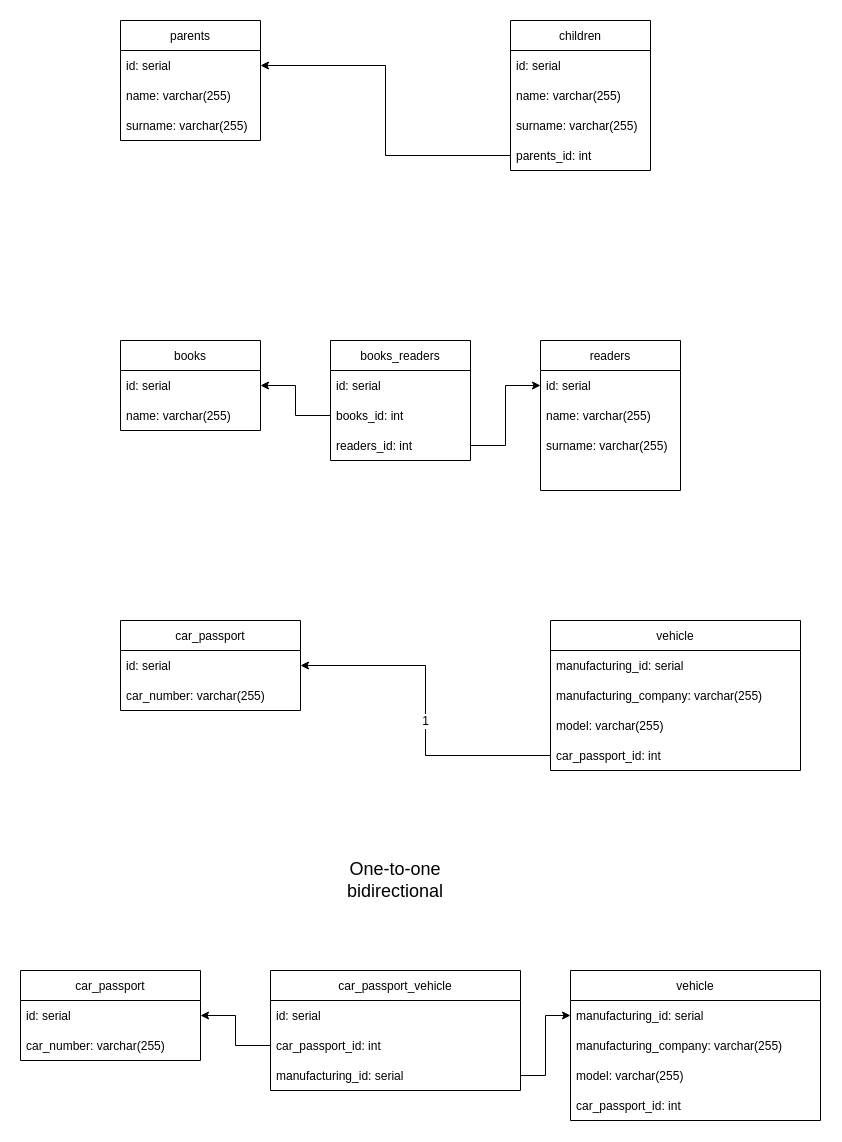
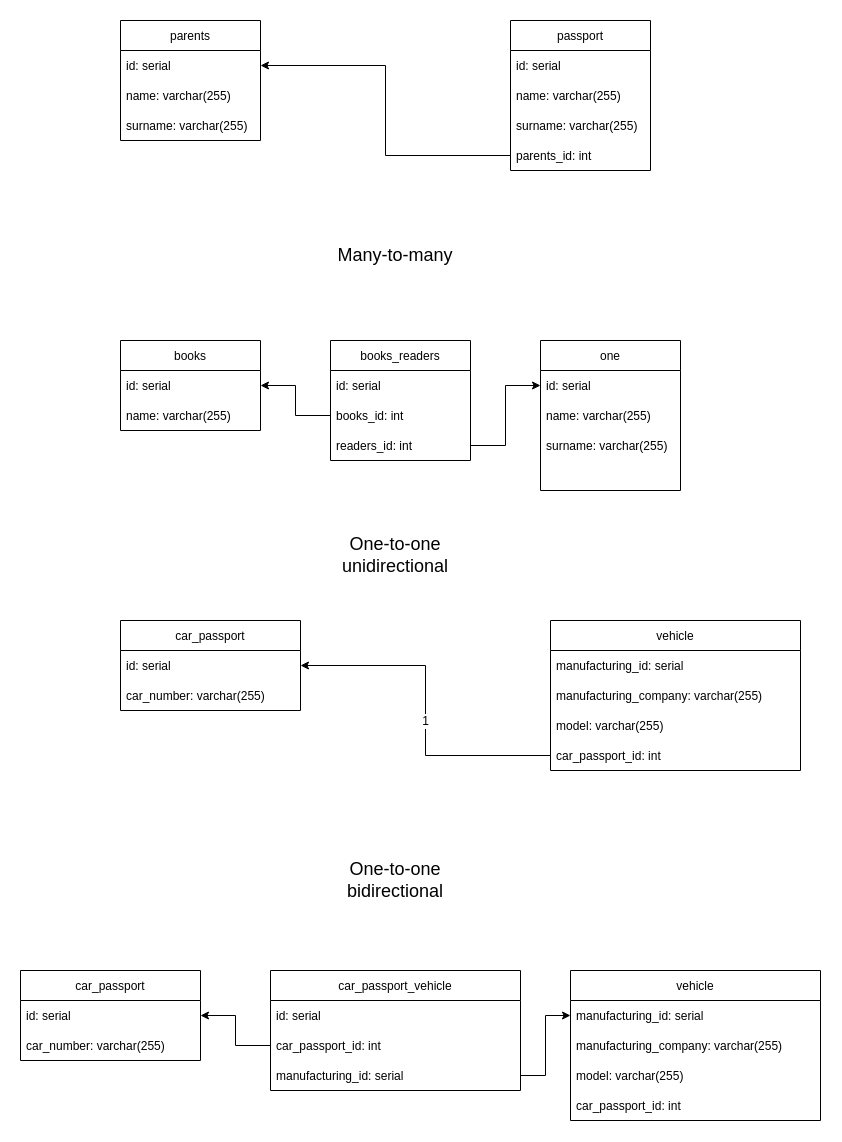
(580, 36) -> (580, 36)
none -> (396, 256)
(610, 356) -> (610, 356)
none -> (396, 556)
